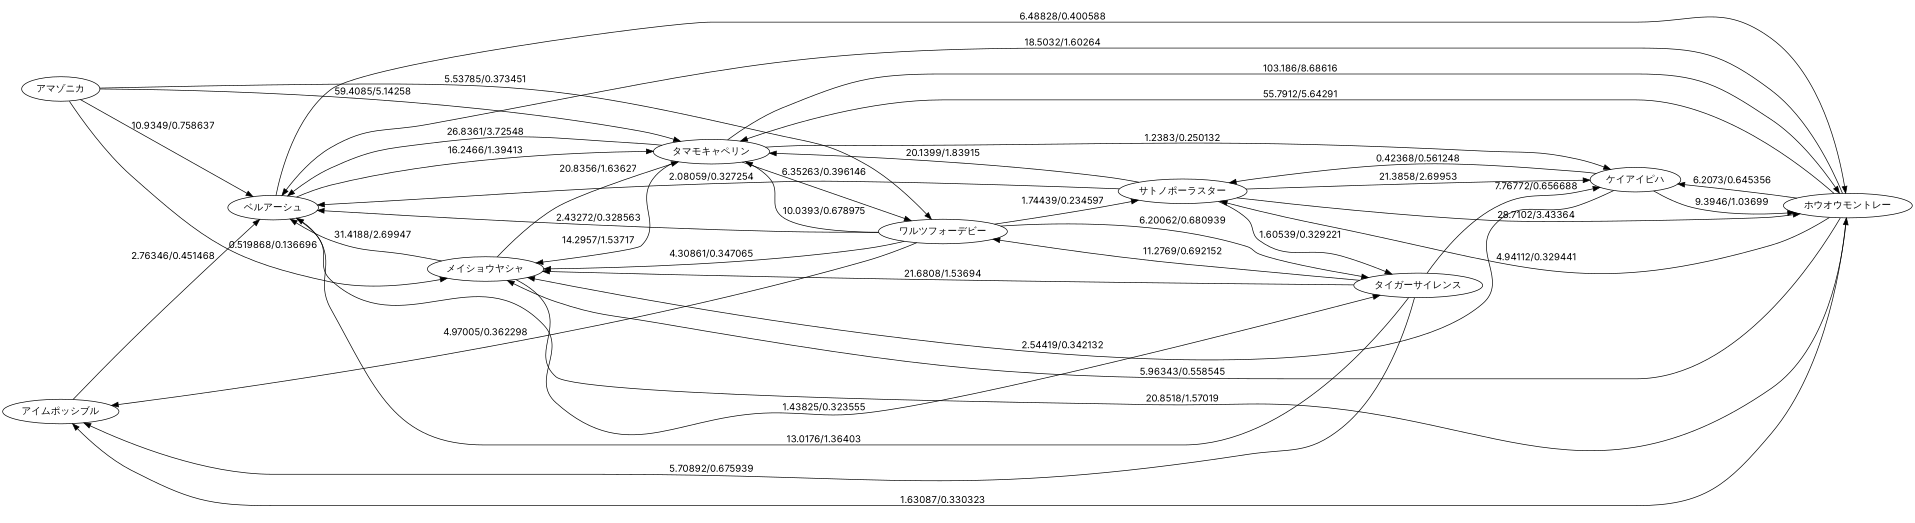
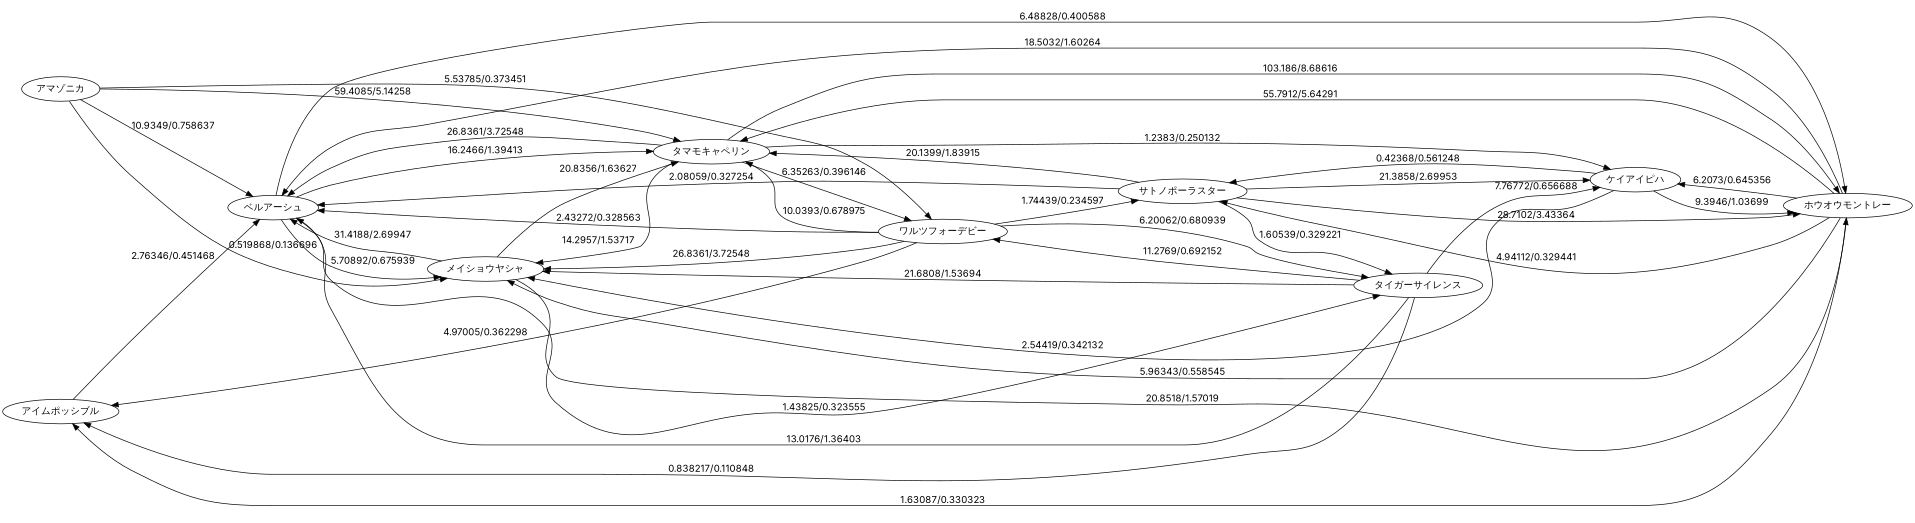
(711, 254) -> (711, 254)
none -> (348, 272)
(711, 469) -> (711, 469)
